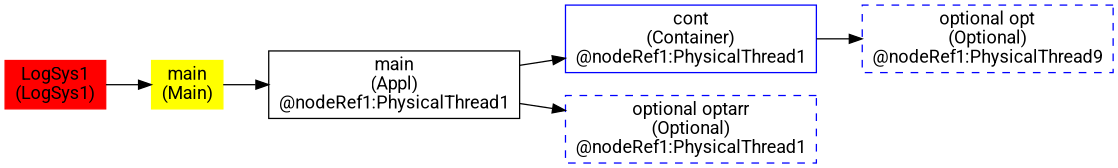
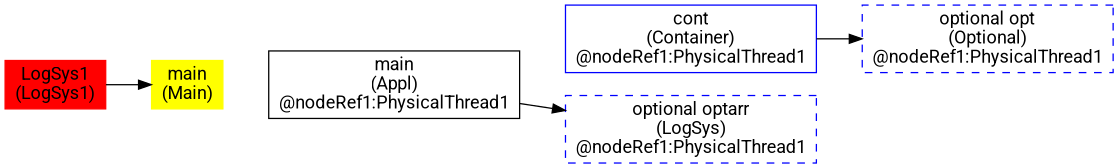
(988, 39) -> (988, 39)
(536, 63) -> none
(239, 85) -> none
(691, 129) -> (691, 129)
